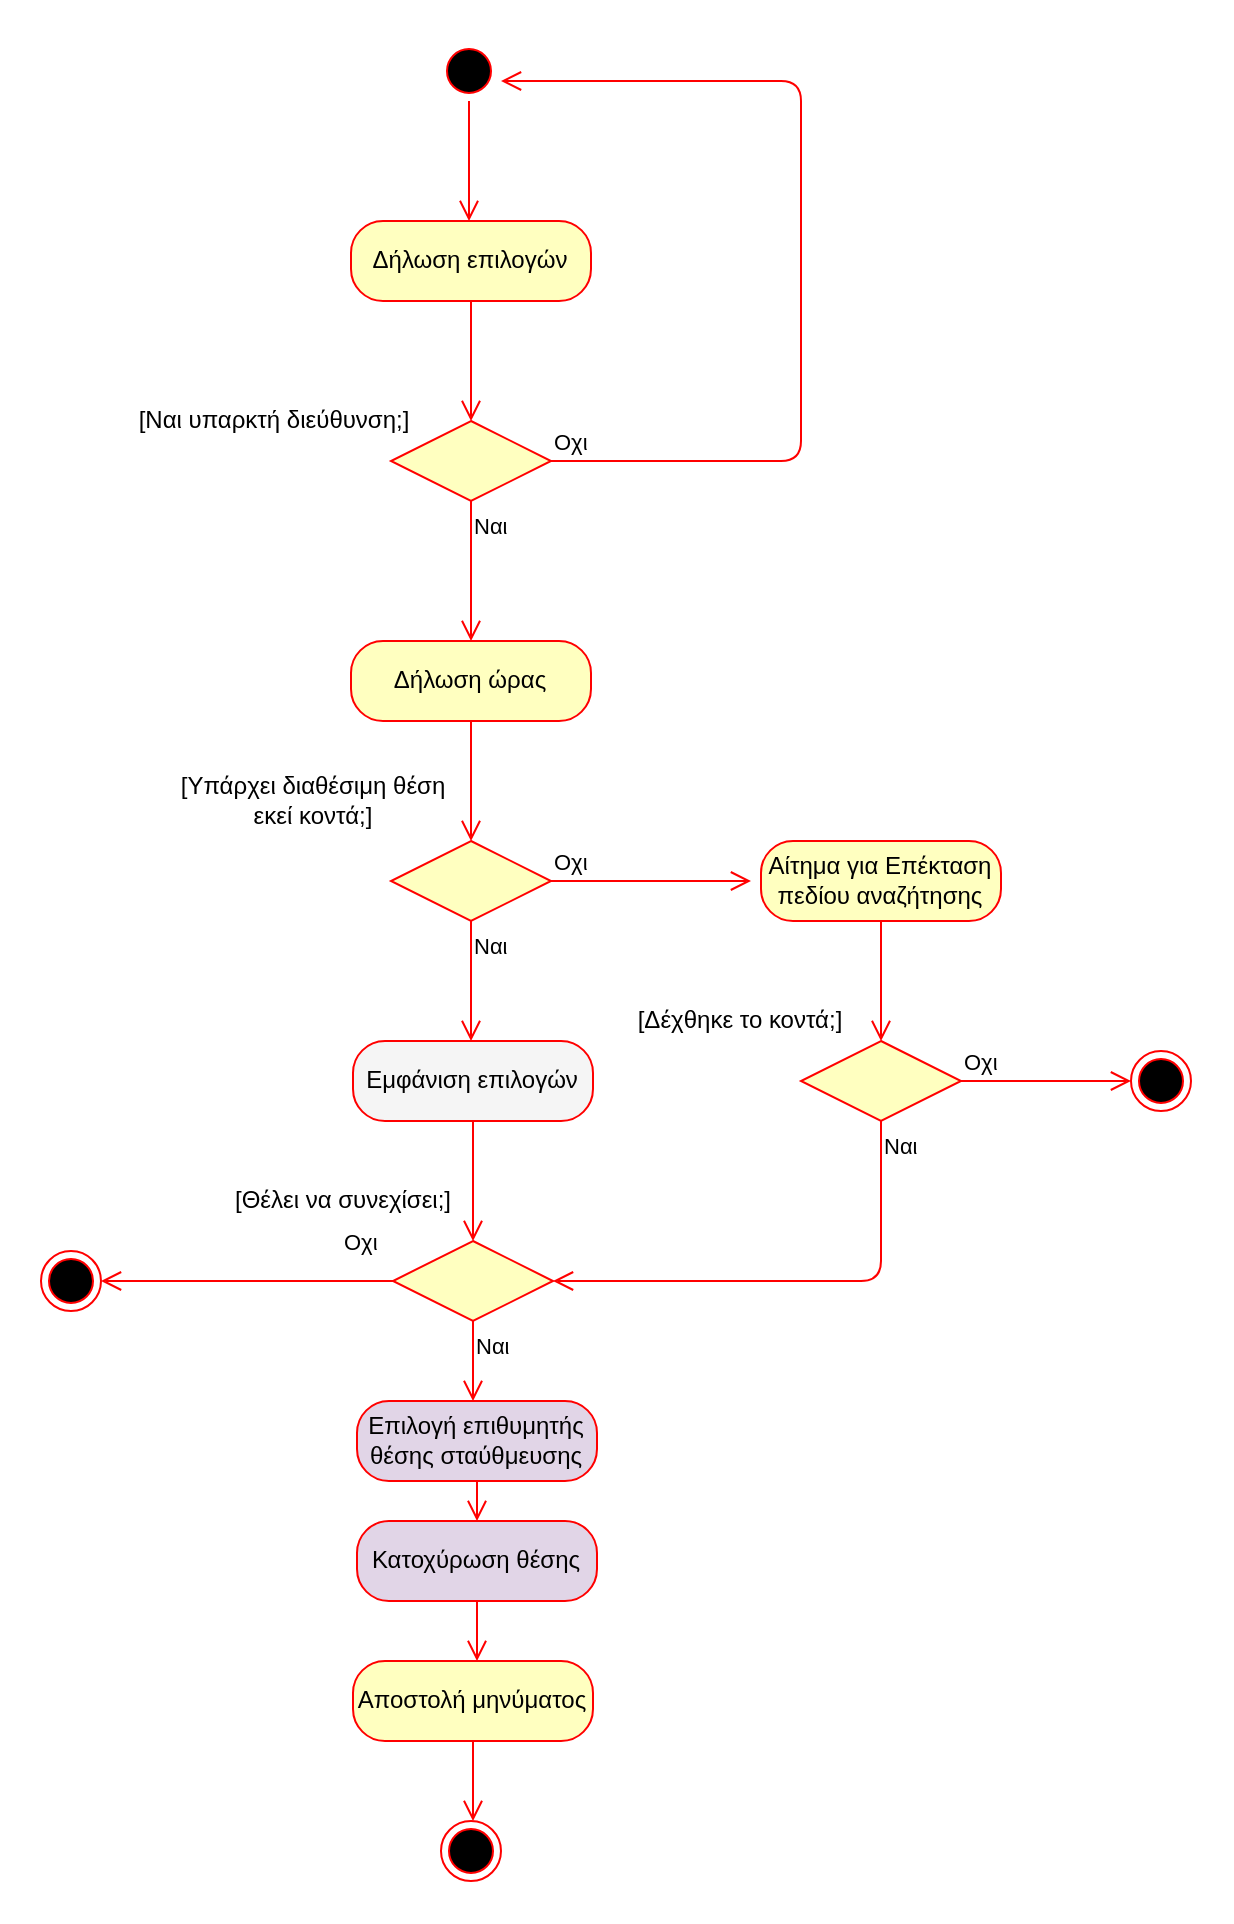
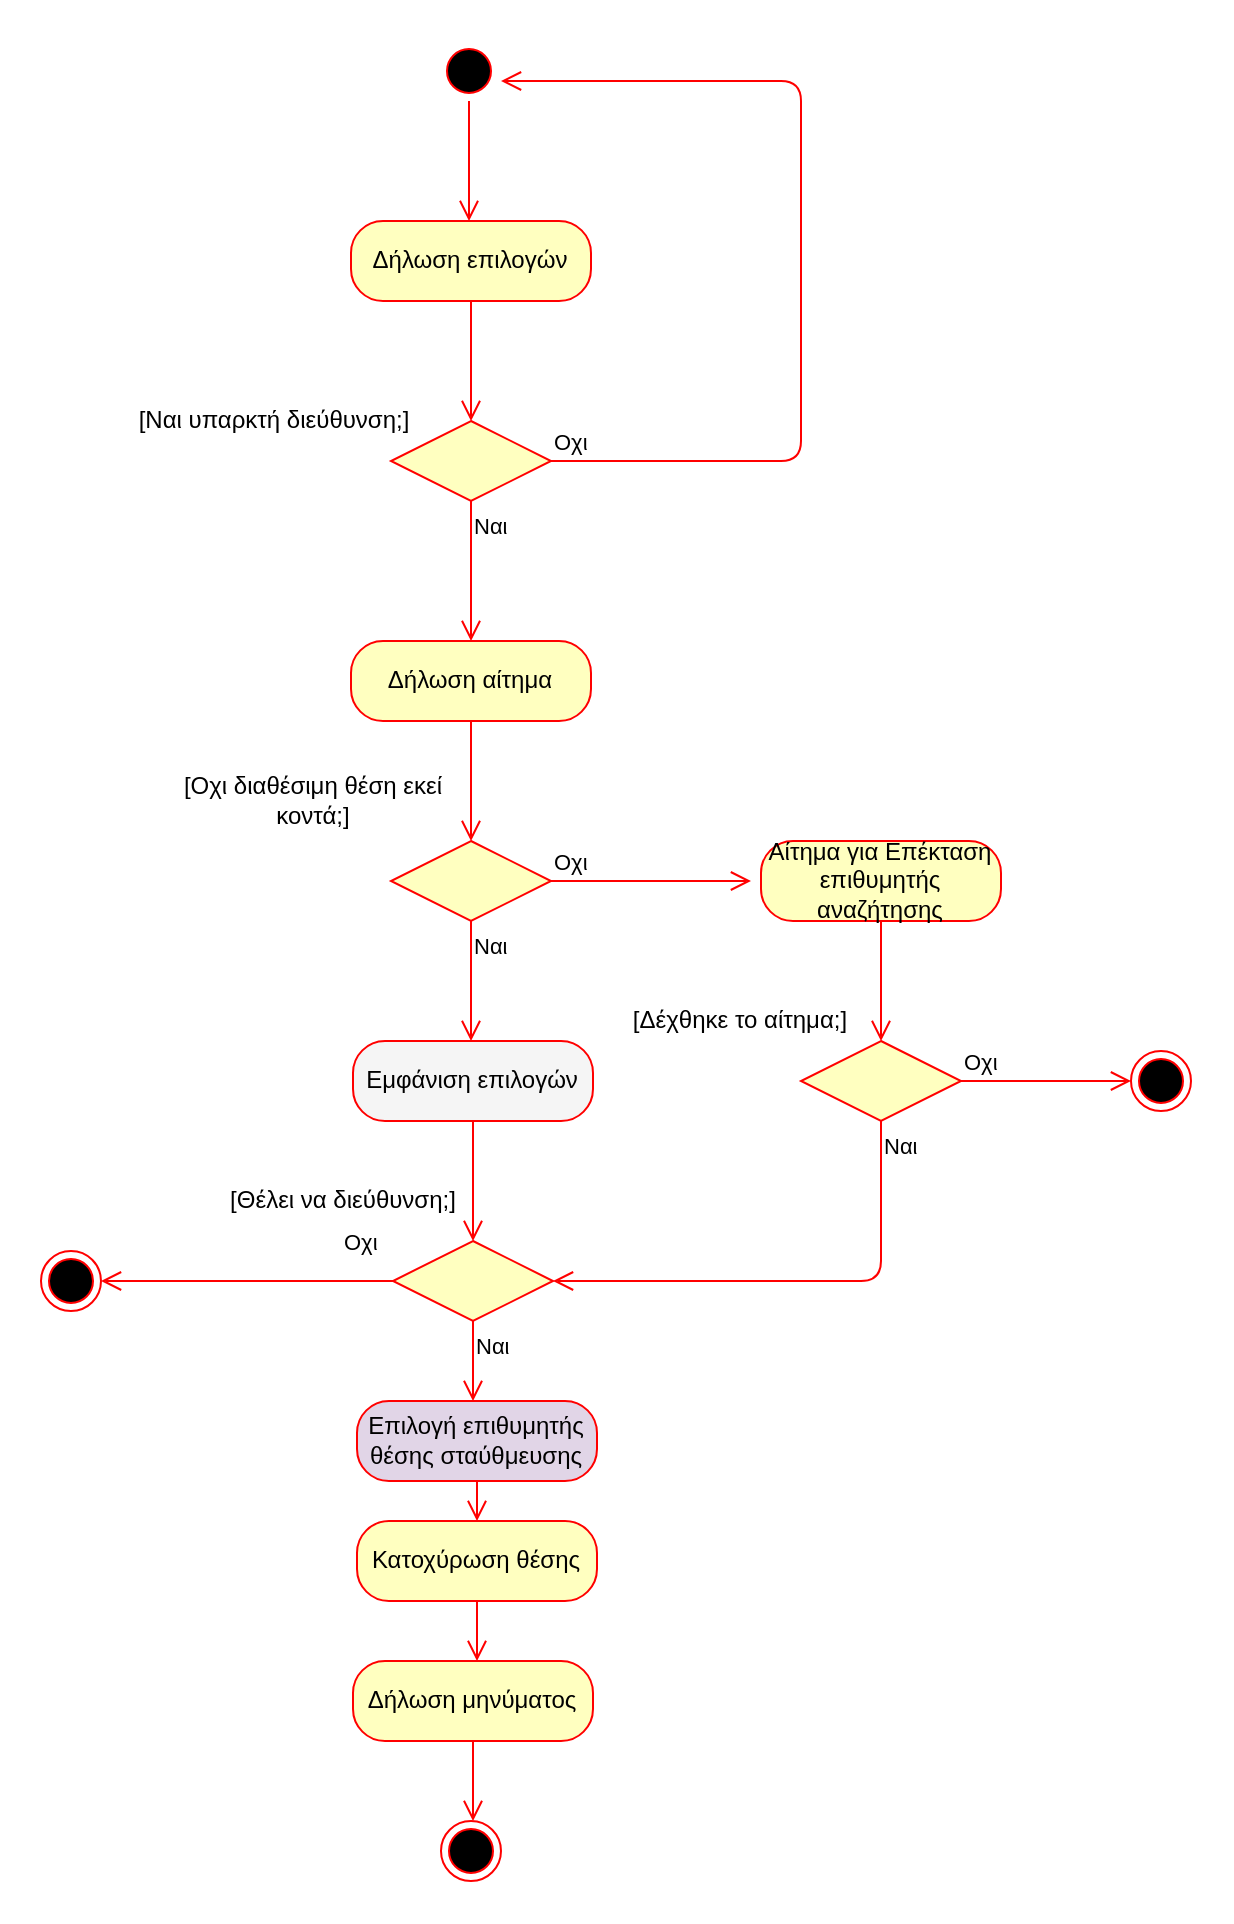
(471, 681) -> (471, 681)
(314, 801) -> (314, 801)
(881, 881) -> (881, 881)
(741, 1021) -> (741, 1021)
(344, 1201) -> (344, 1201)
(477, 1561) -> (477, 1561)
(473, 1701) -> (473, 1701)
